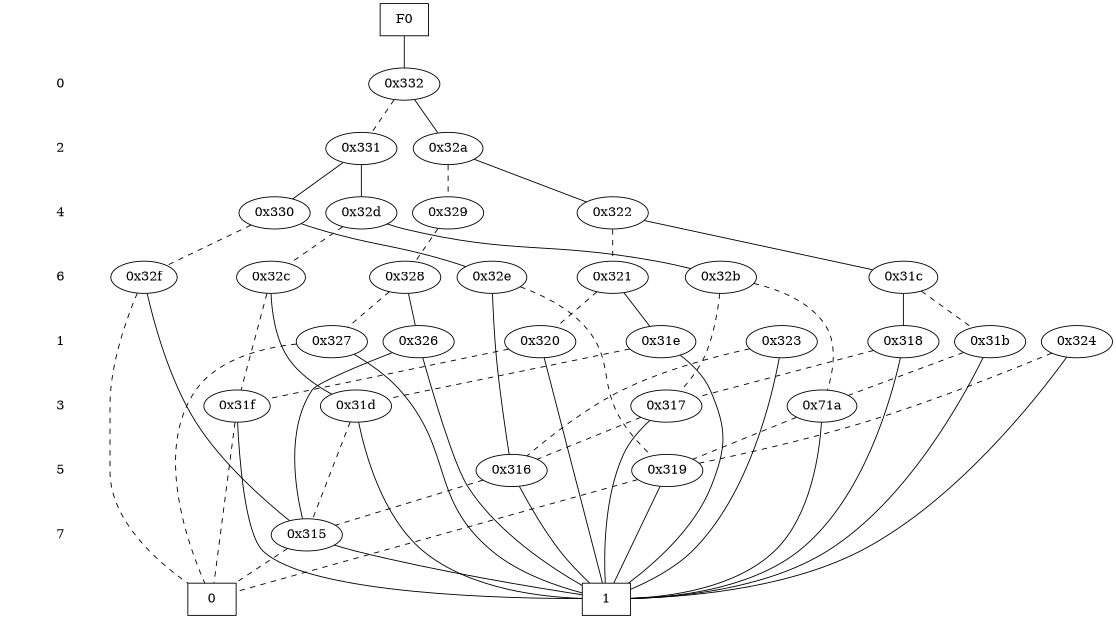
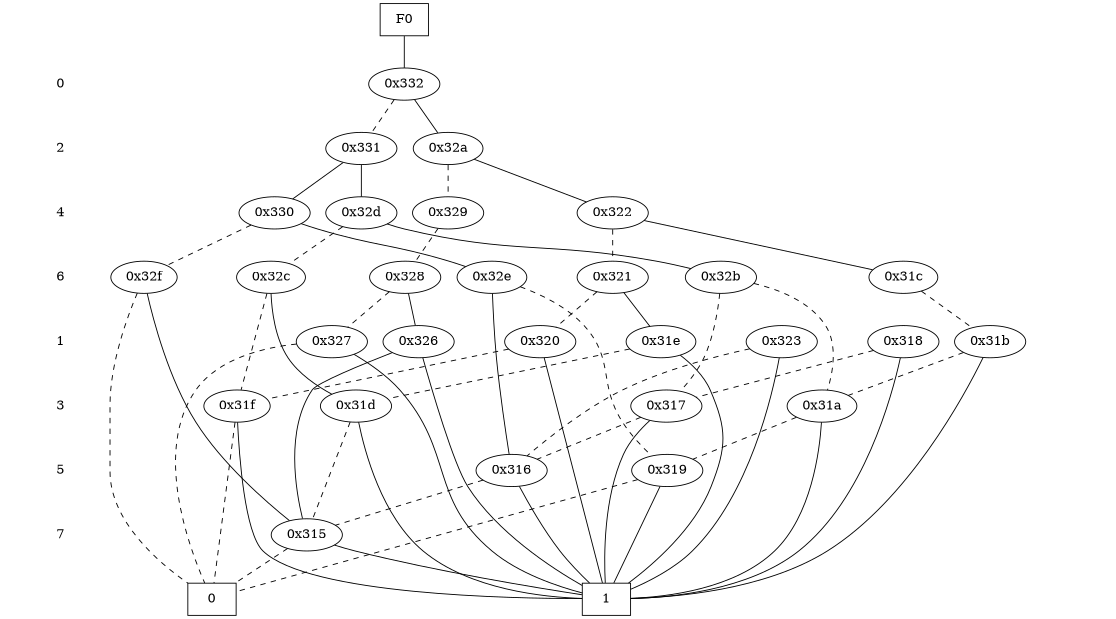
(903, 310) -> none
(1077, 342) -> none
(822, 406) -> (822, 406)
